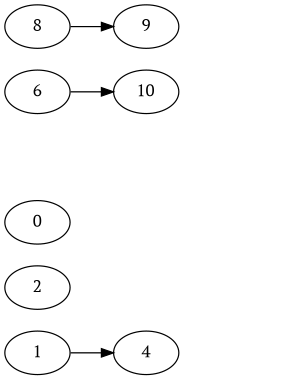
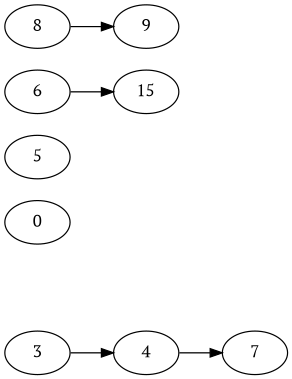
(146, 92) -> (146, 92)
none -> (37, 157)
(37, 288) -> none
(37, 353) -> (37, 353)
none -> (255, 353)
